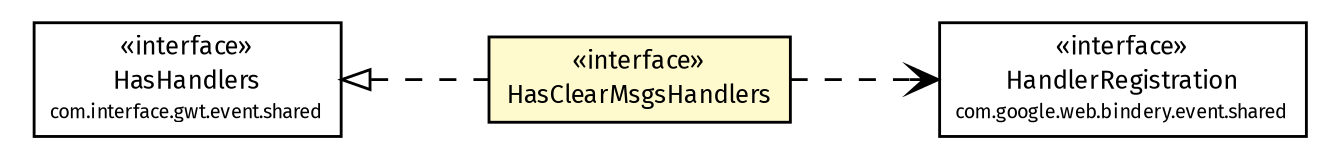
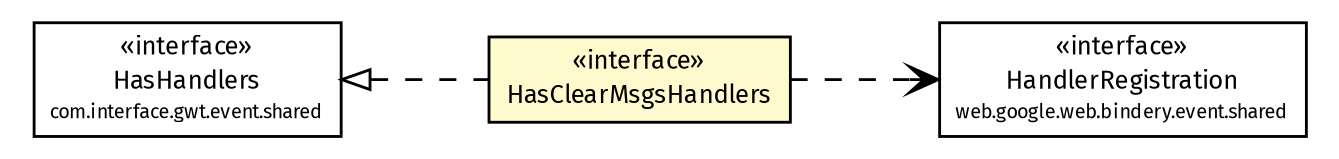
(1123, 112) -> (1123, 112)
